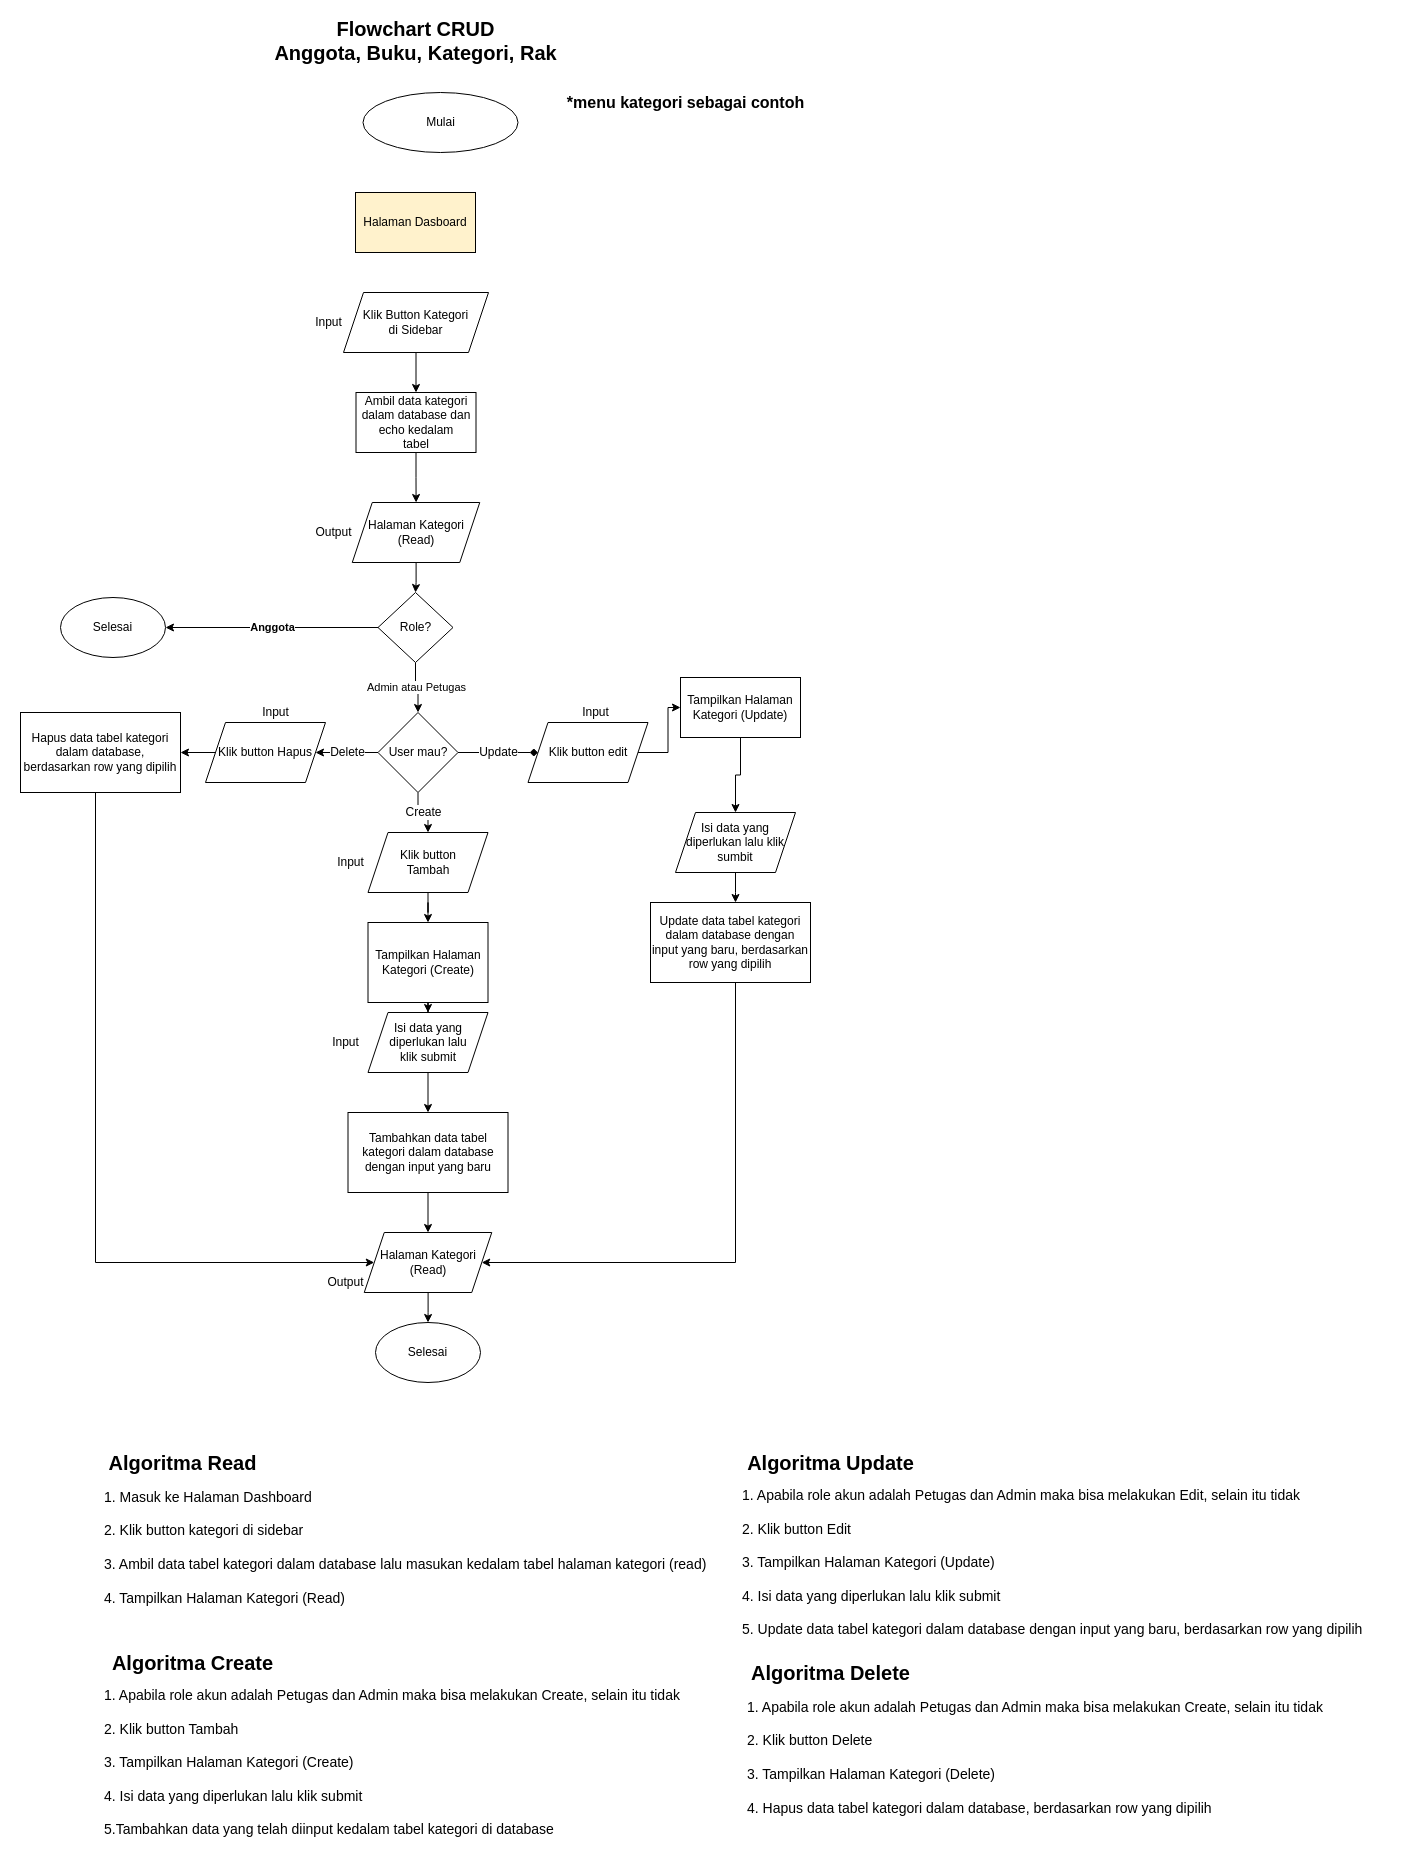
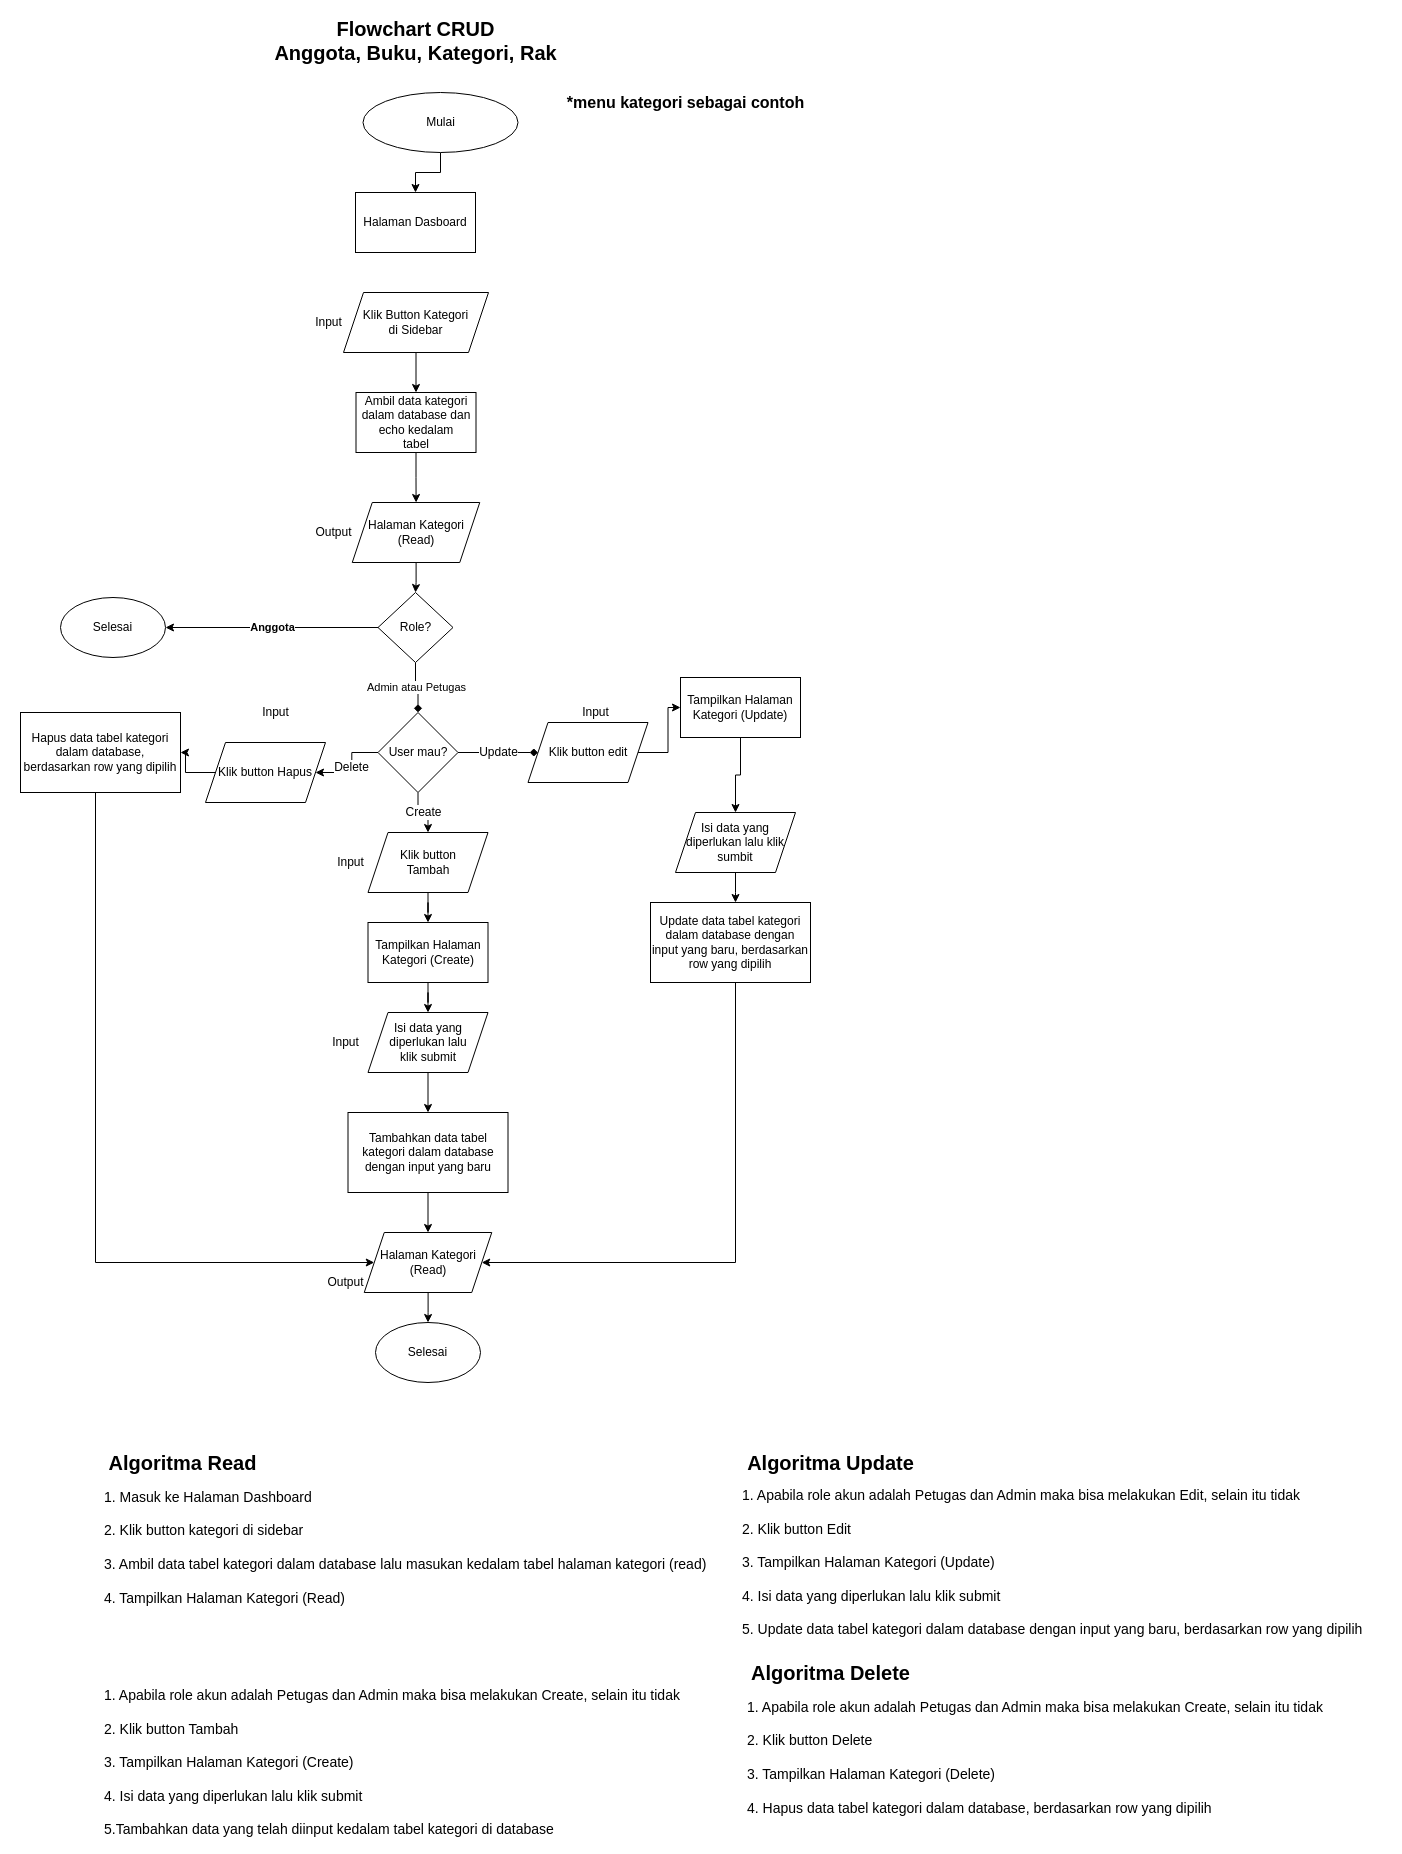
none -> (432, 173)
(416, 223) -> (416, 223)
(418, 704) -> (418, 703)
(266, 753) -> (266, 773)
(428, 963) -> (428, 953)
(192, 1663) -> none
